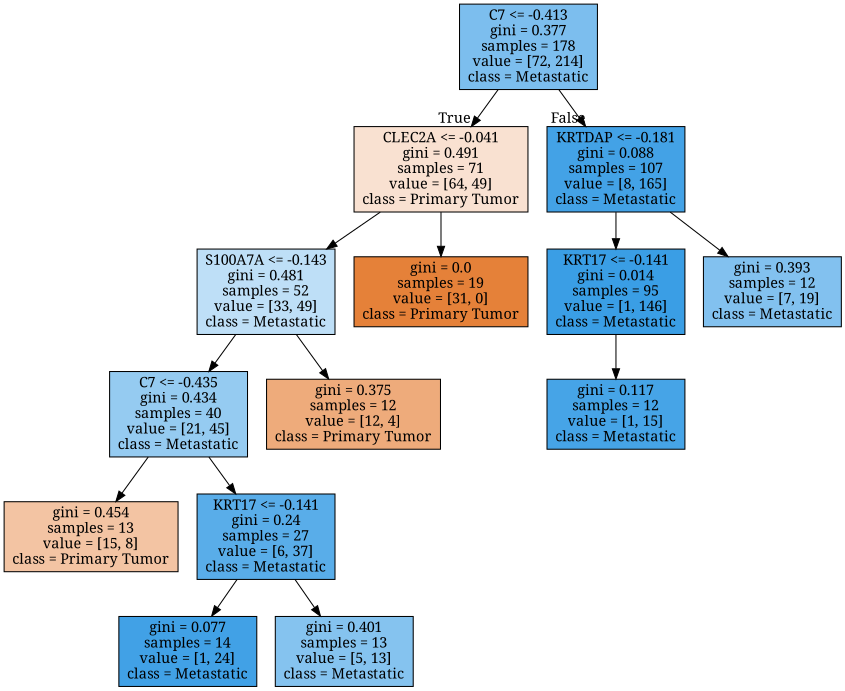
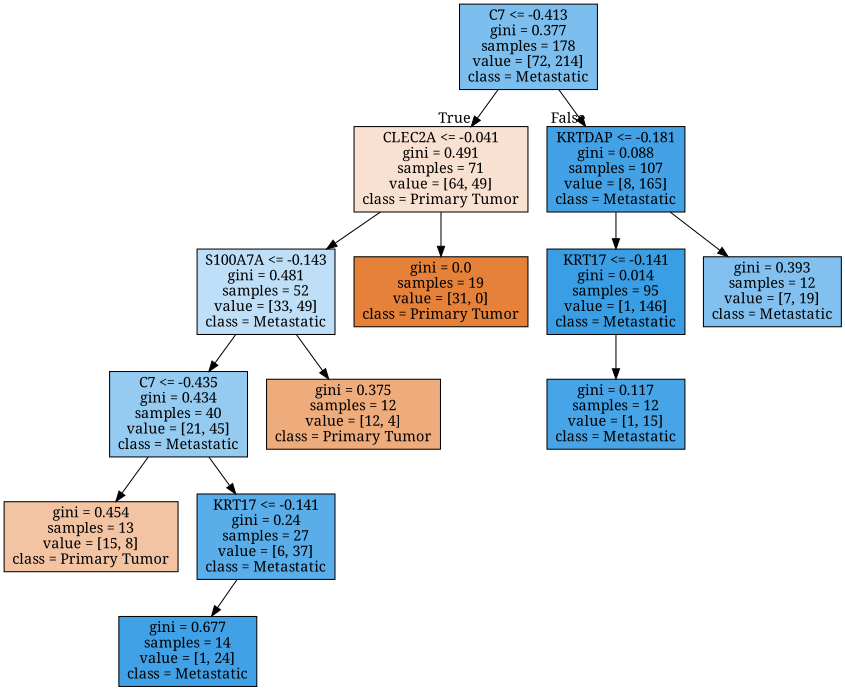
(188, 651) -> (188, 651)
(344, 651) -> none
